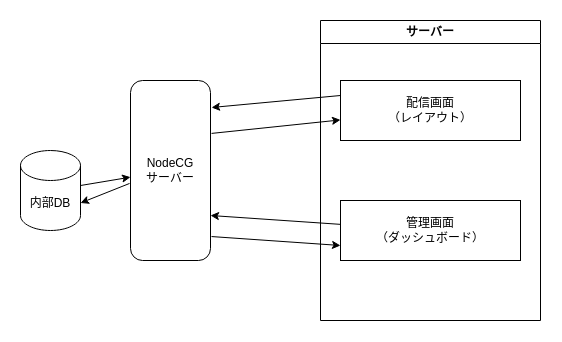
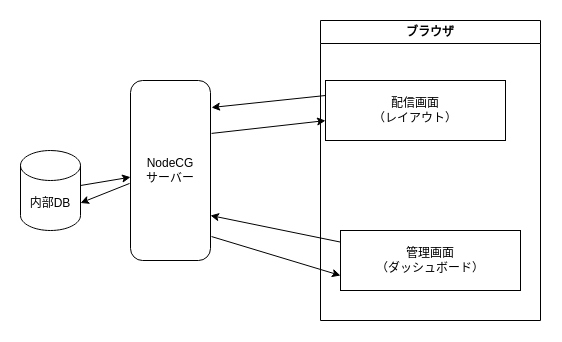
(431, 33) -> (431, 33)
(431, 111) -> (416, 111)
(431, 231) -> (431, 261)
